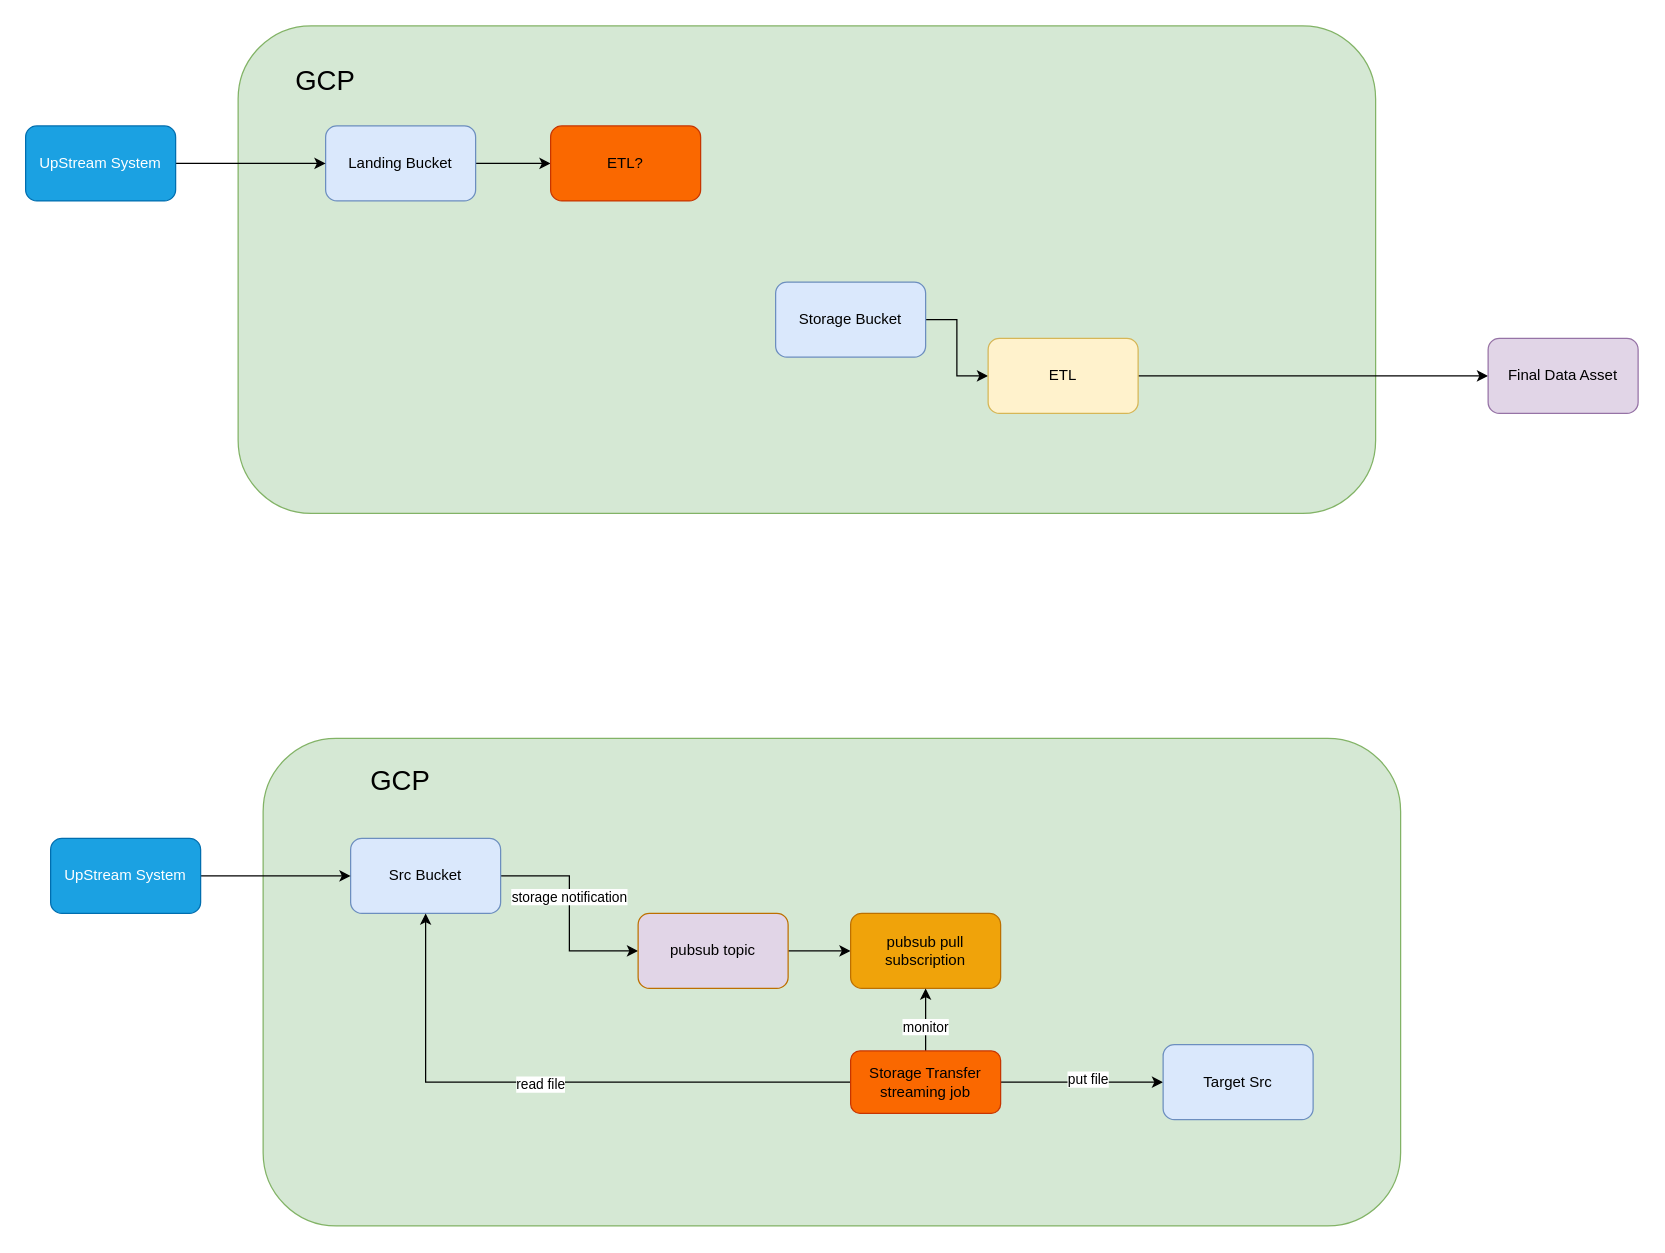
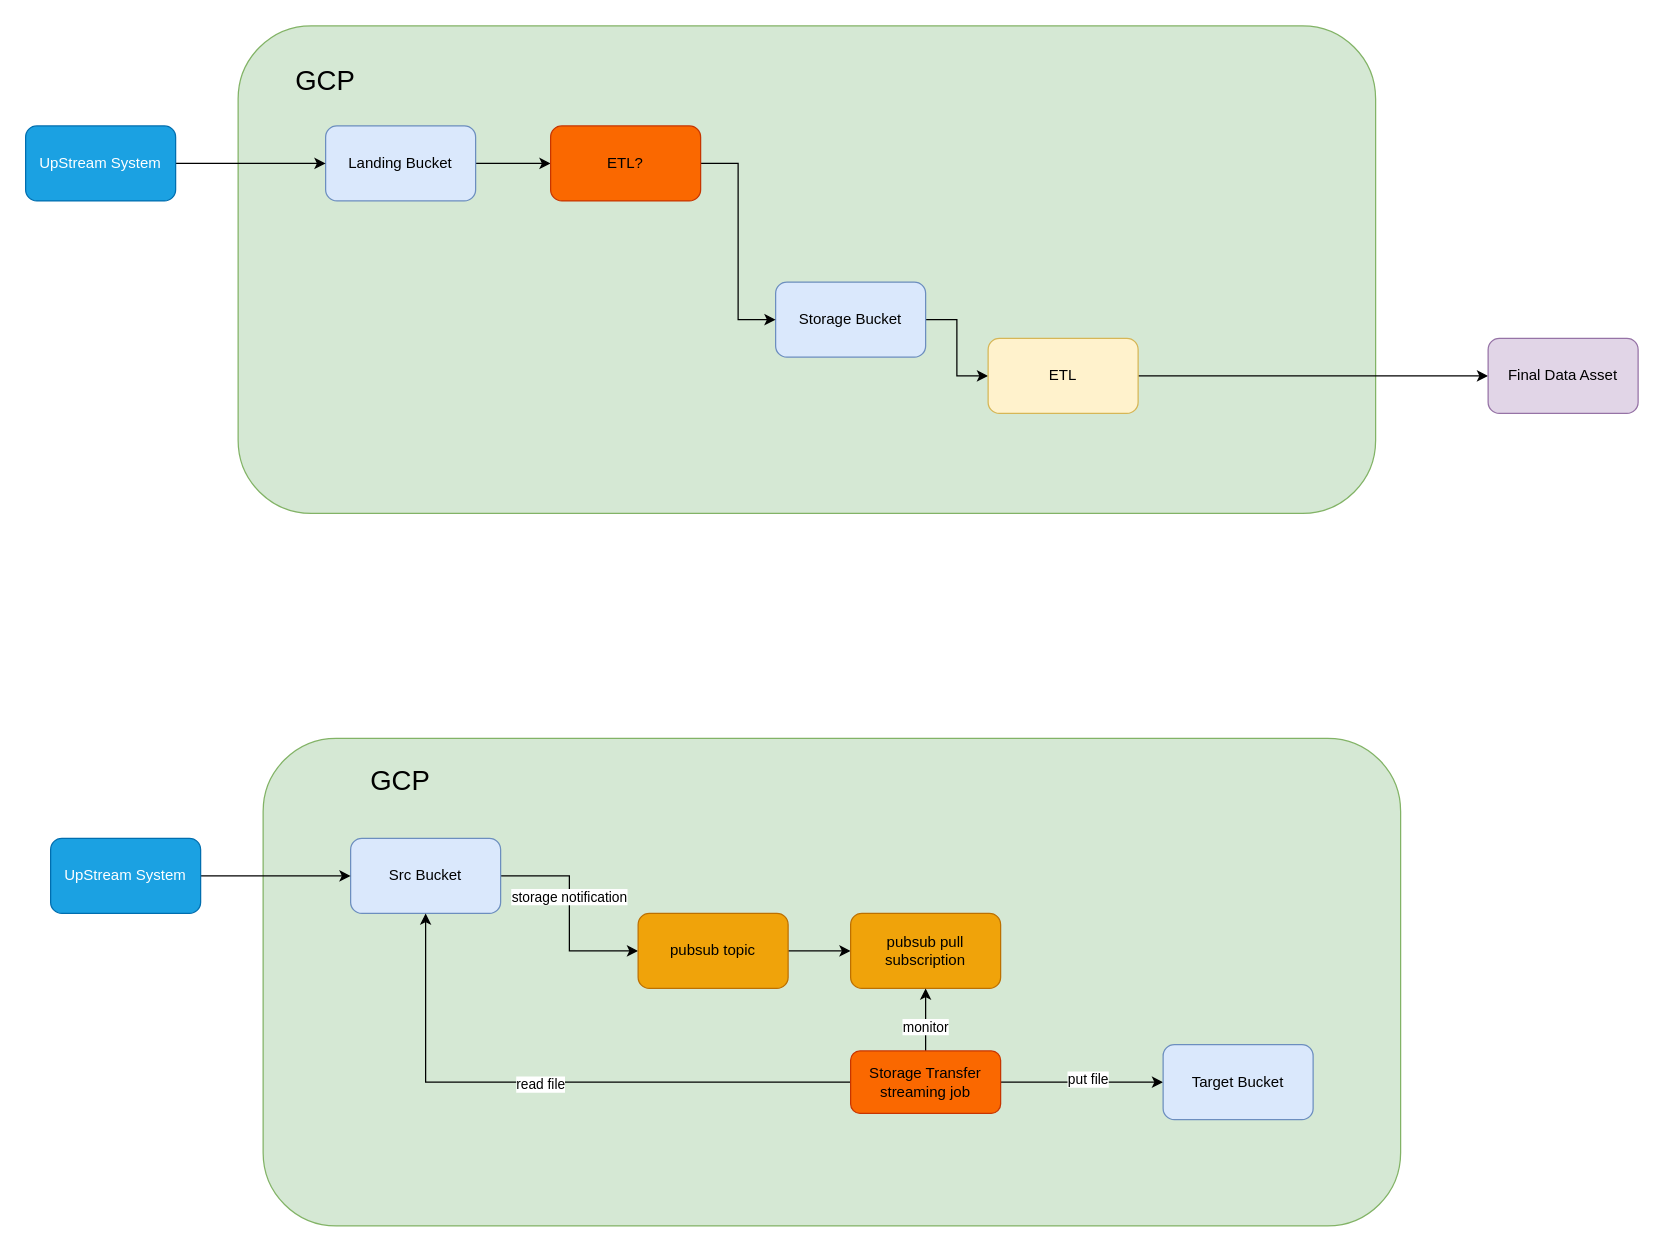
none -> (738, 237)
(713, 951) -> (713, 951)
(1238, 1082) -> (1238, 1082)
